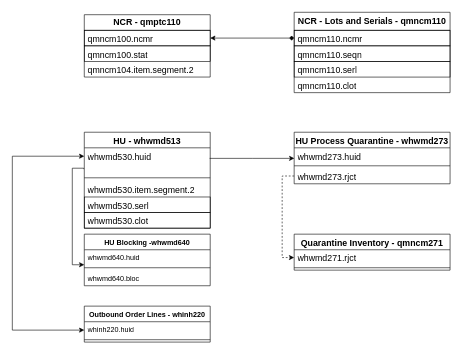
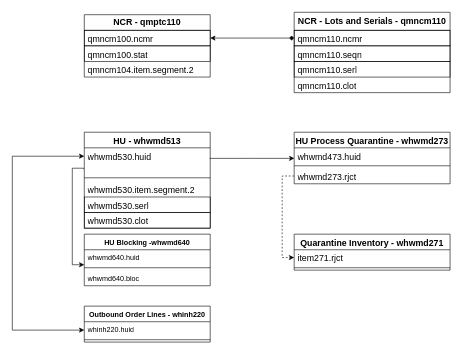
(322, 156) -> (322, 156)
(372, 243) -> (372, 243)
(323, 258) -> (320, 258)
